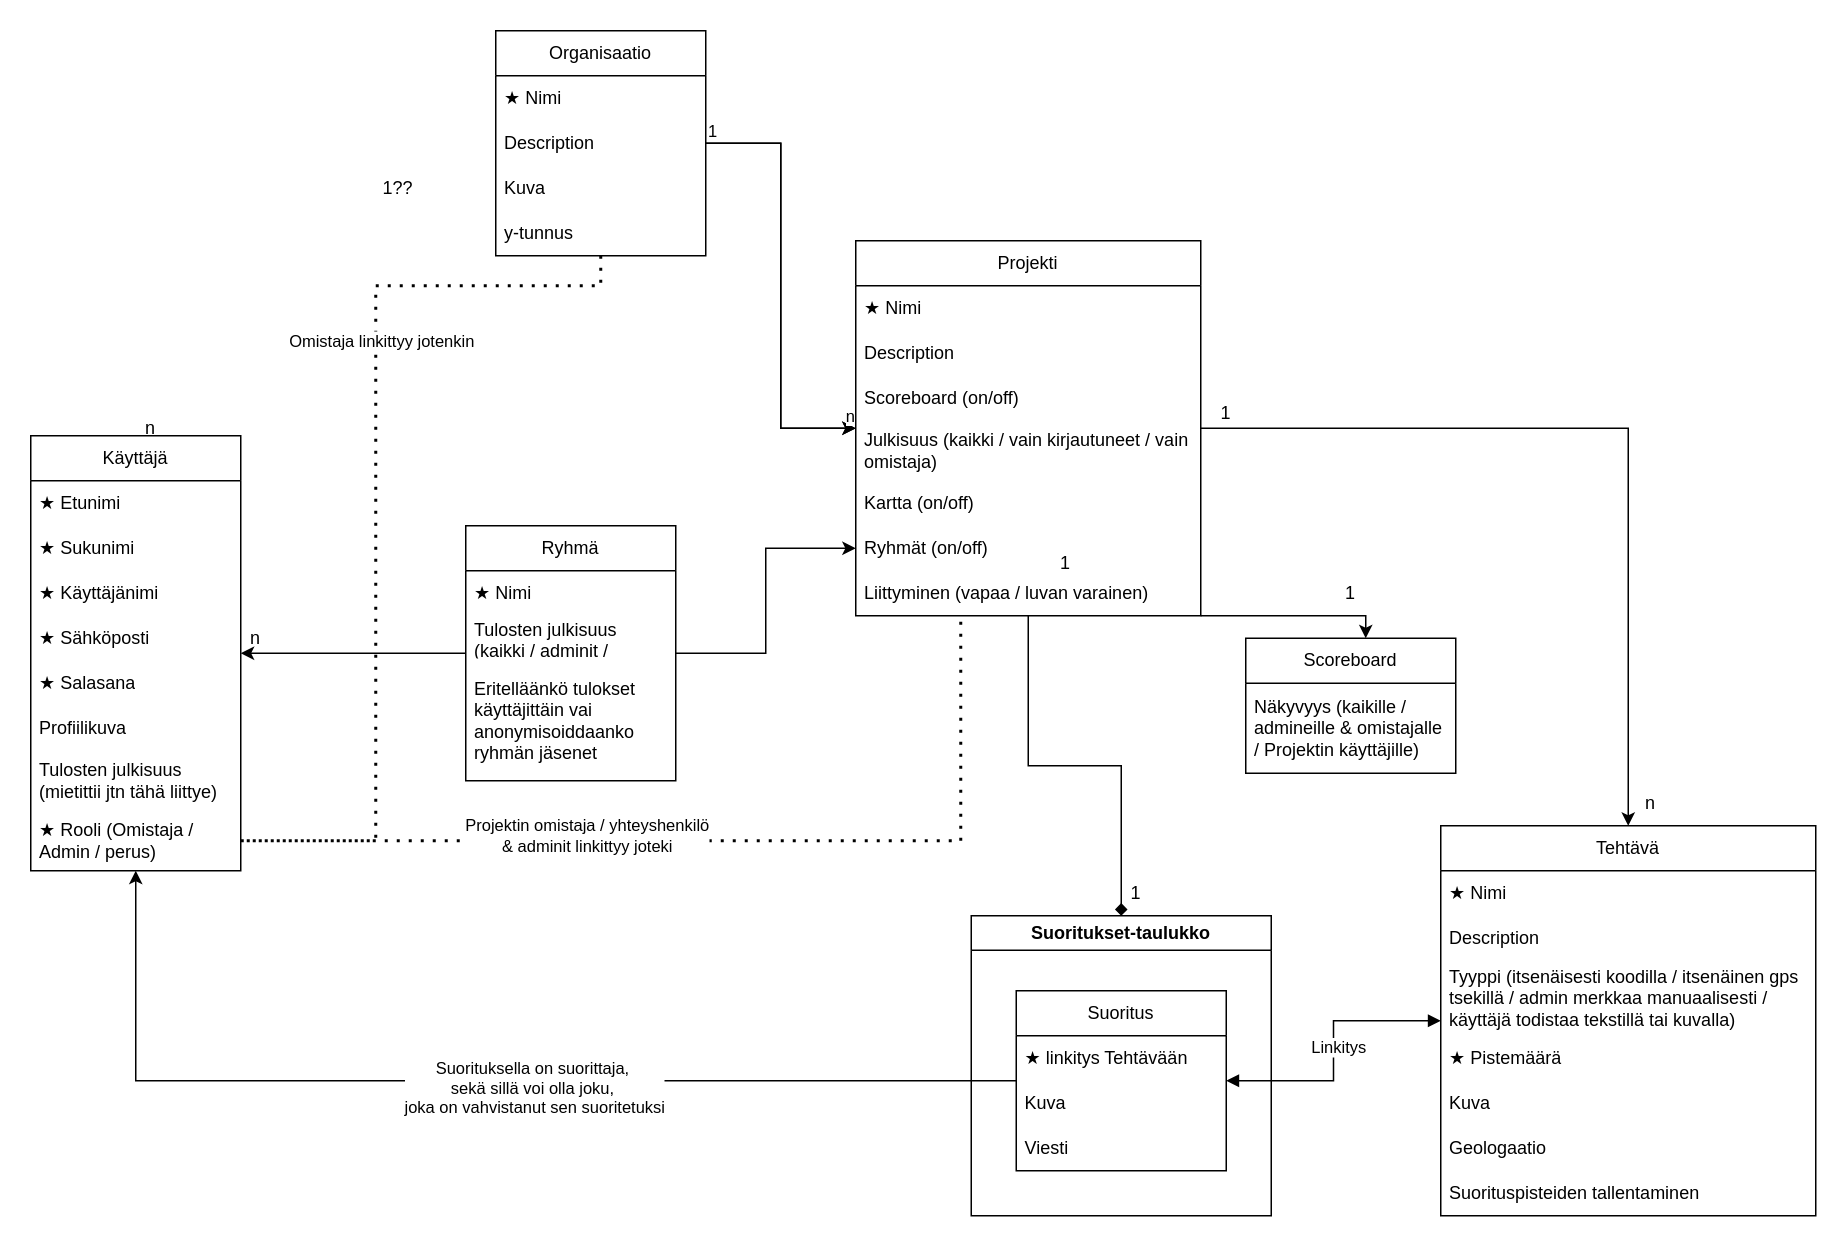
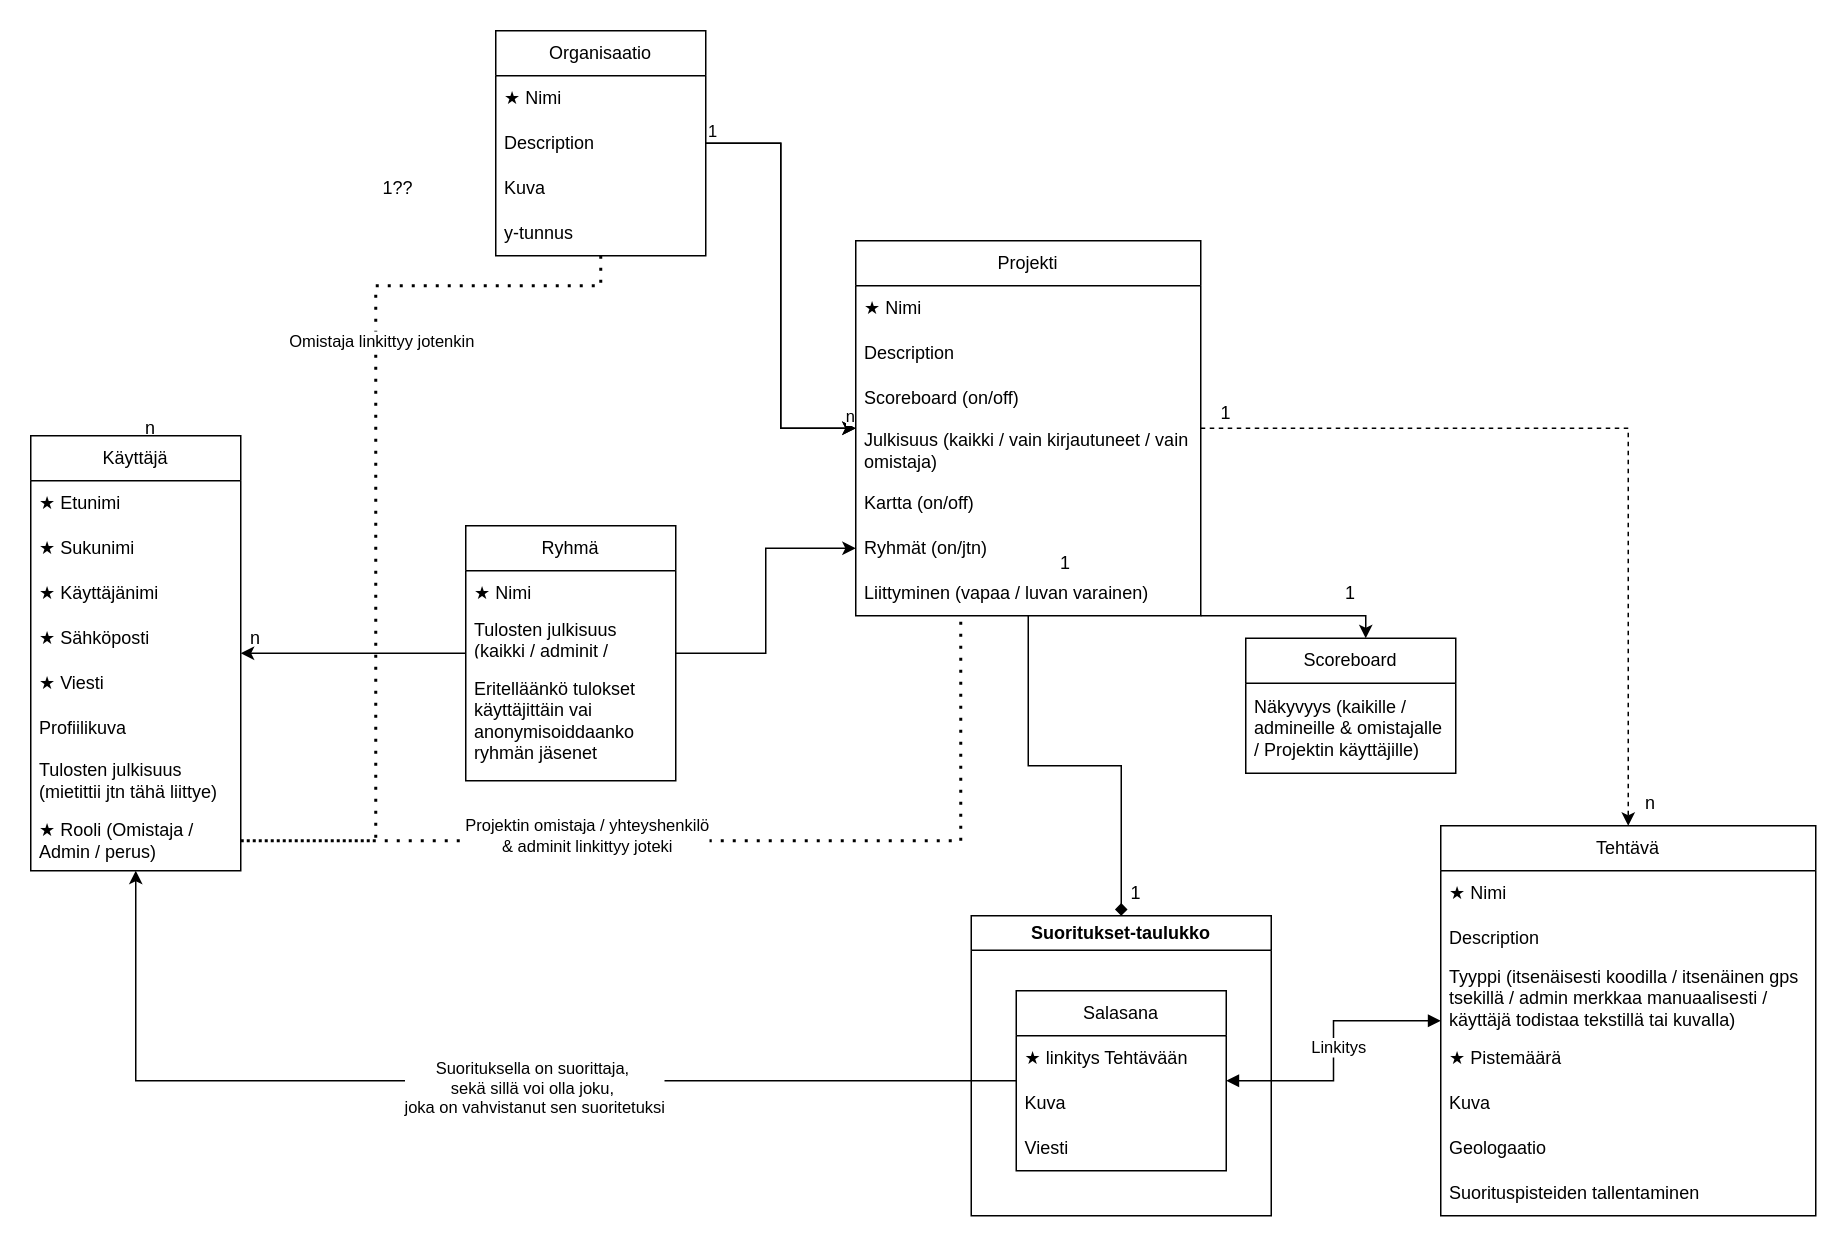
(1607, 428) -> (1607, 428)
(938, 548) -> (938, 548)
(85, 683) -> (73, 683)
(1121, 1013) -> (1121, 1013)
